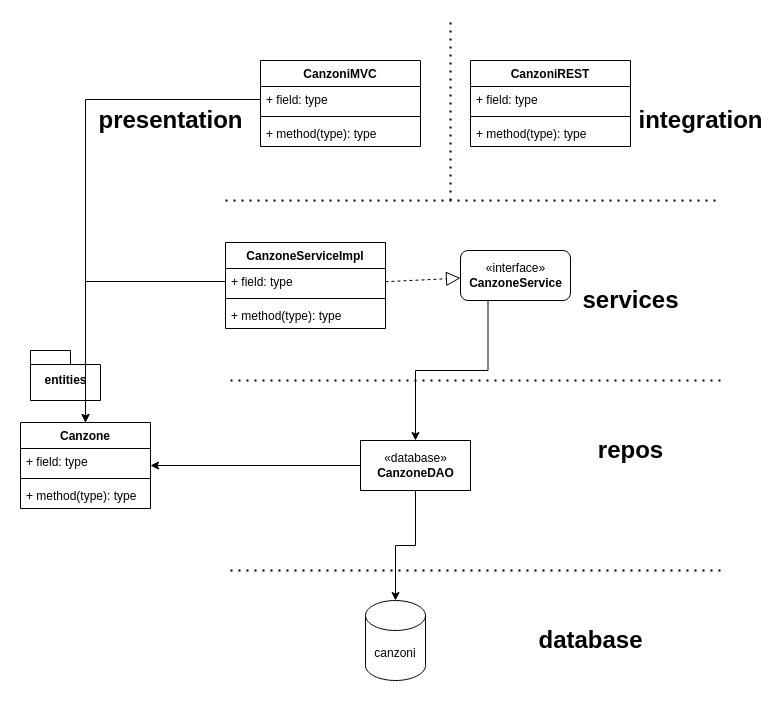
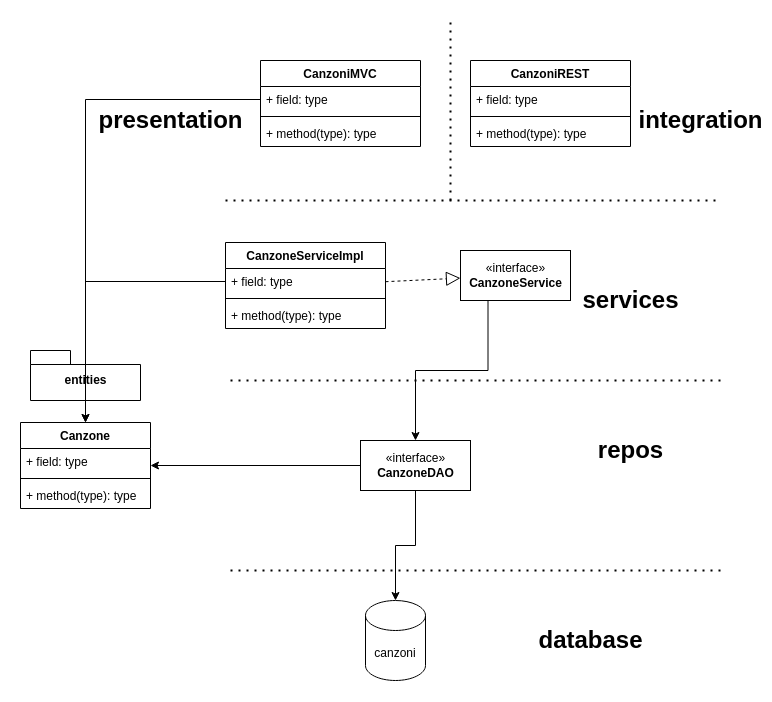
(516, 276) -> (516, 276)
(66, 376) -> (86, 376)
(416, 466) -> (416, 466)
